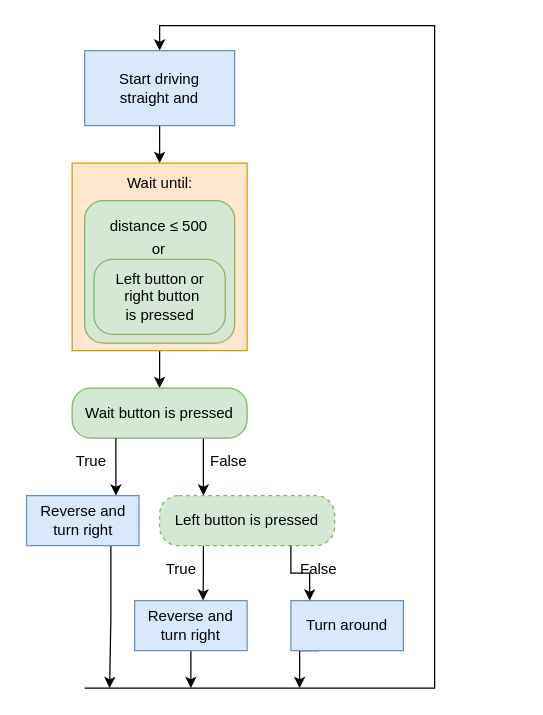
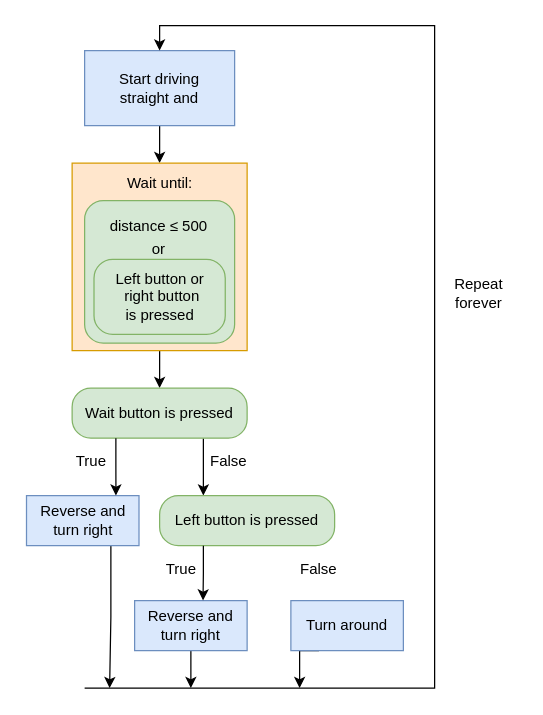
none -> (478, 293)
(247, 521) -> (247, 521)
(296, 573) -> none
